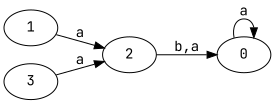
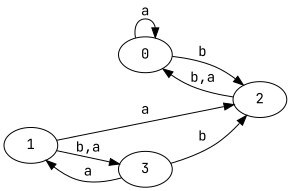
(80, 60) -> (203, 137)
none -> (206, 63)
none -> (83, 156)
none -> (86, 182)
